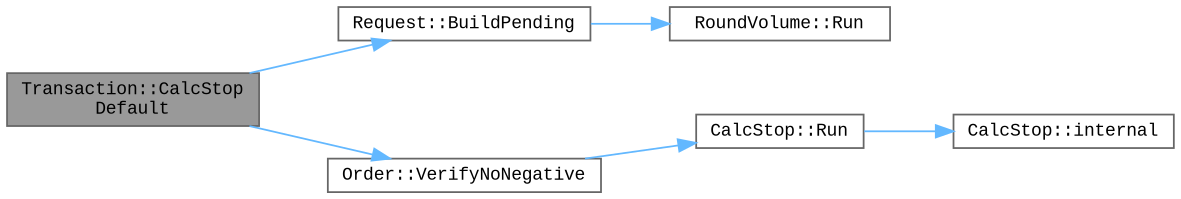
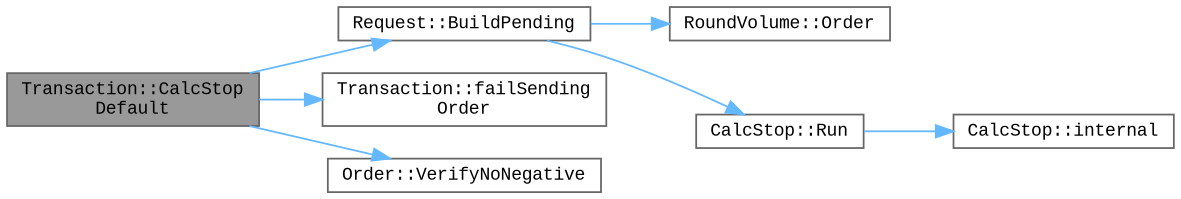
(780, 24) -> (780, 24)
none -> (464, 100)
(631, 152) -> (639, 69)
